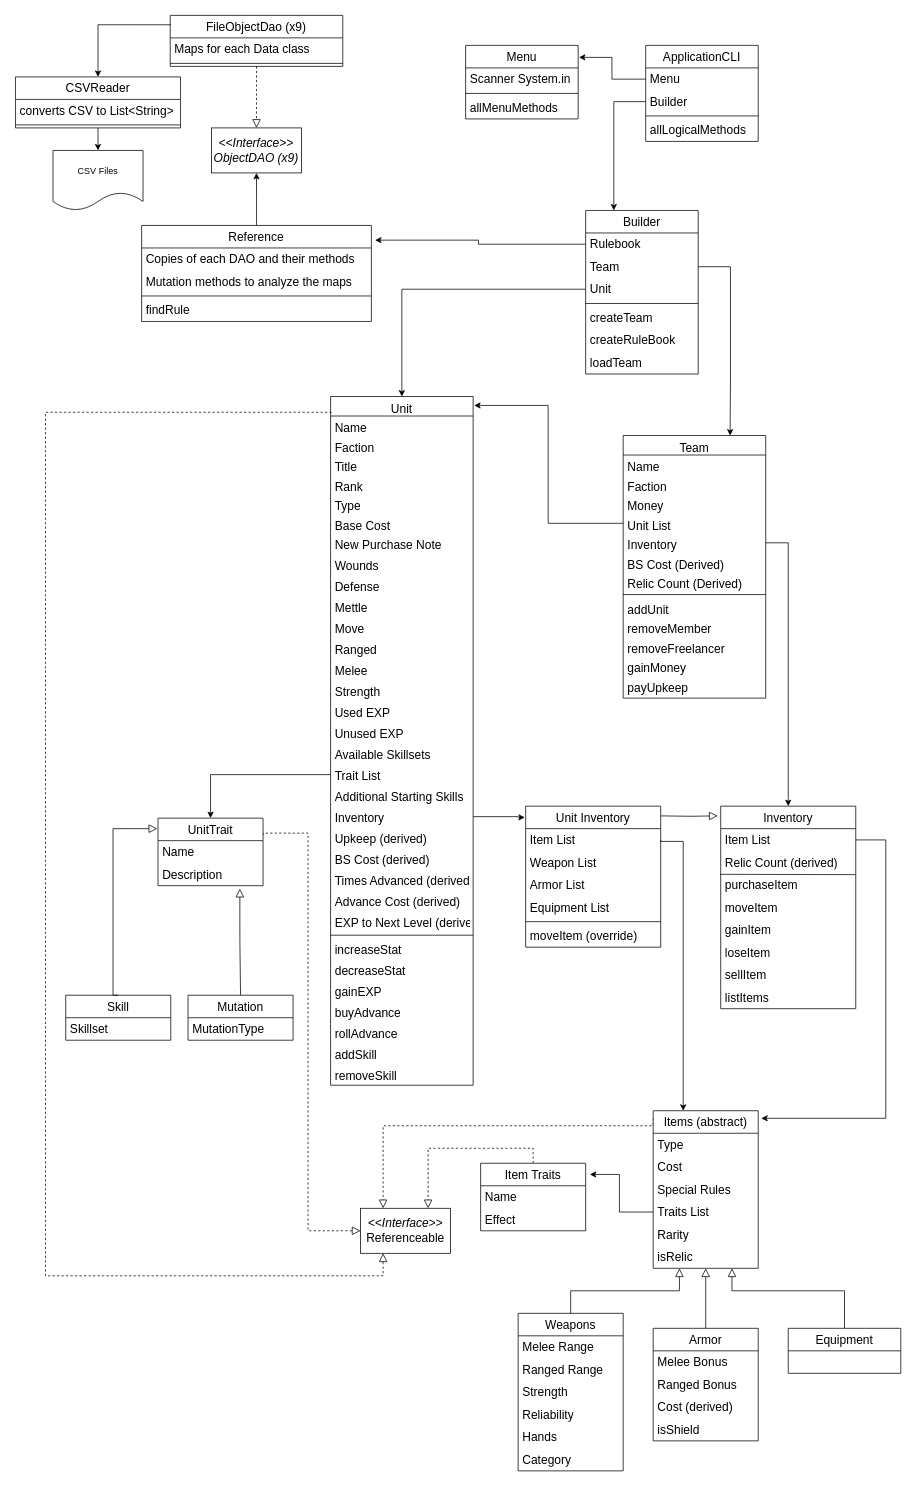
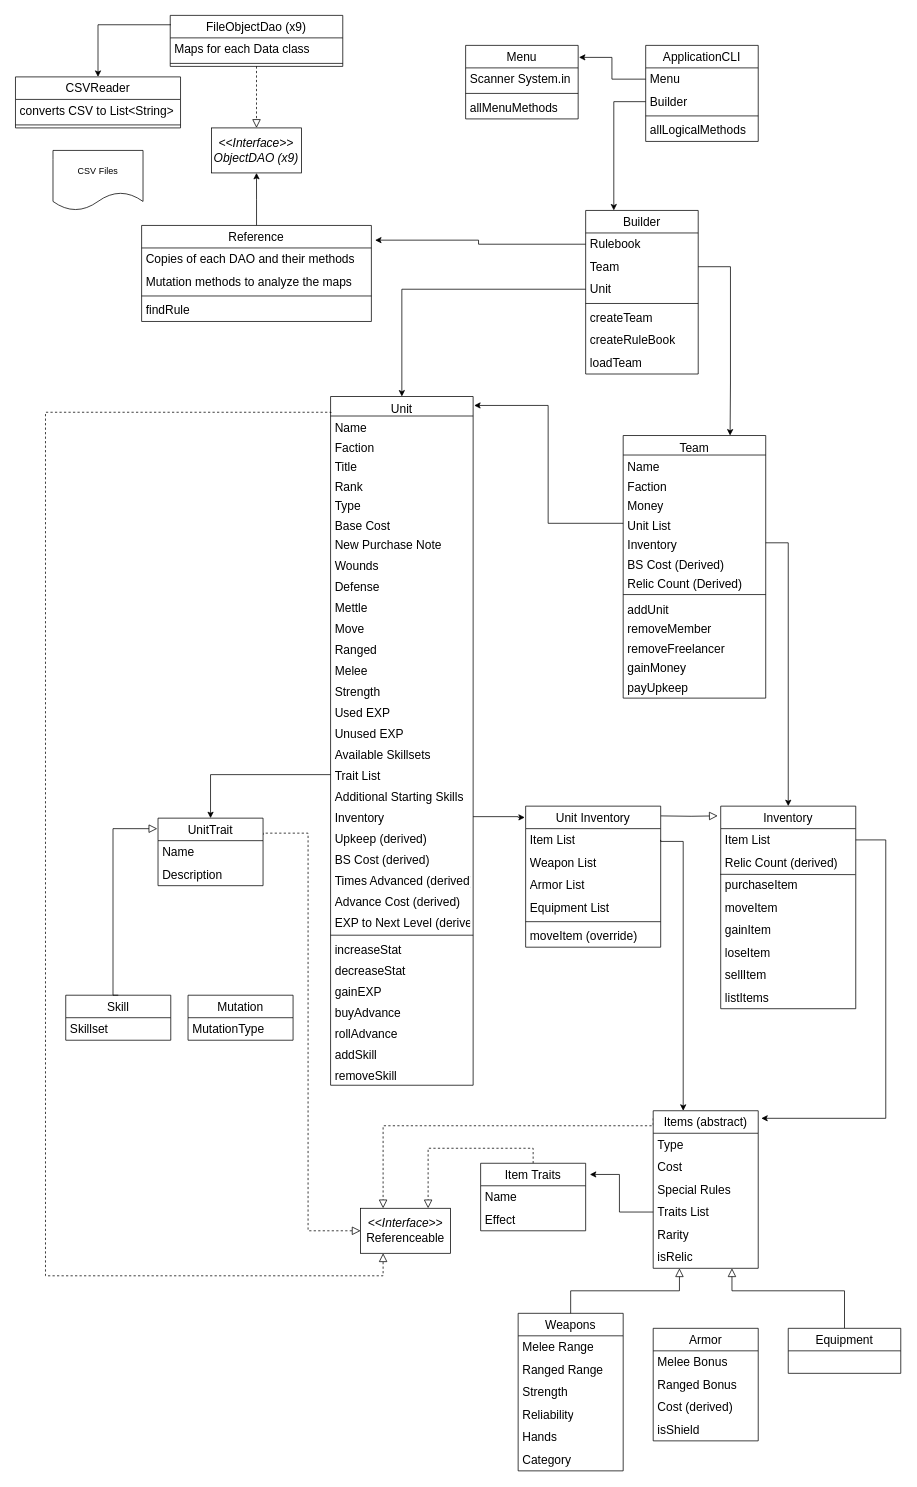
(98, 144) -> none
(240, 945) -> none
(705, 1303) -> none
